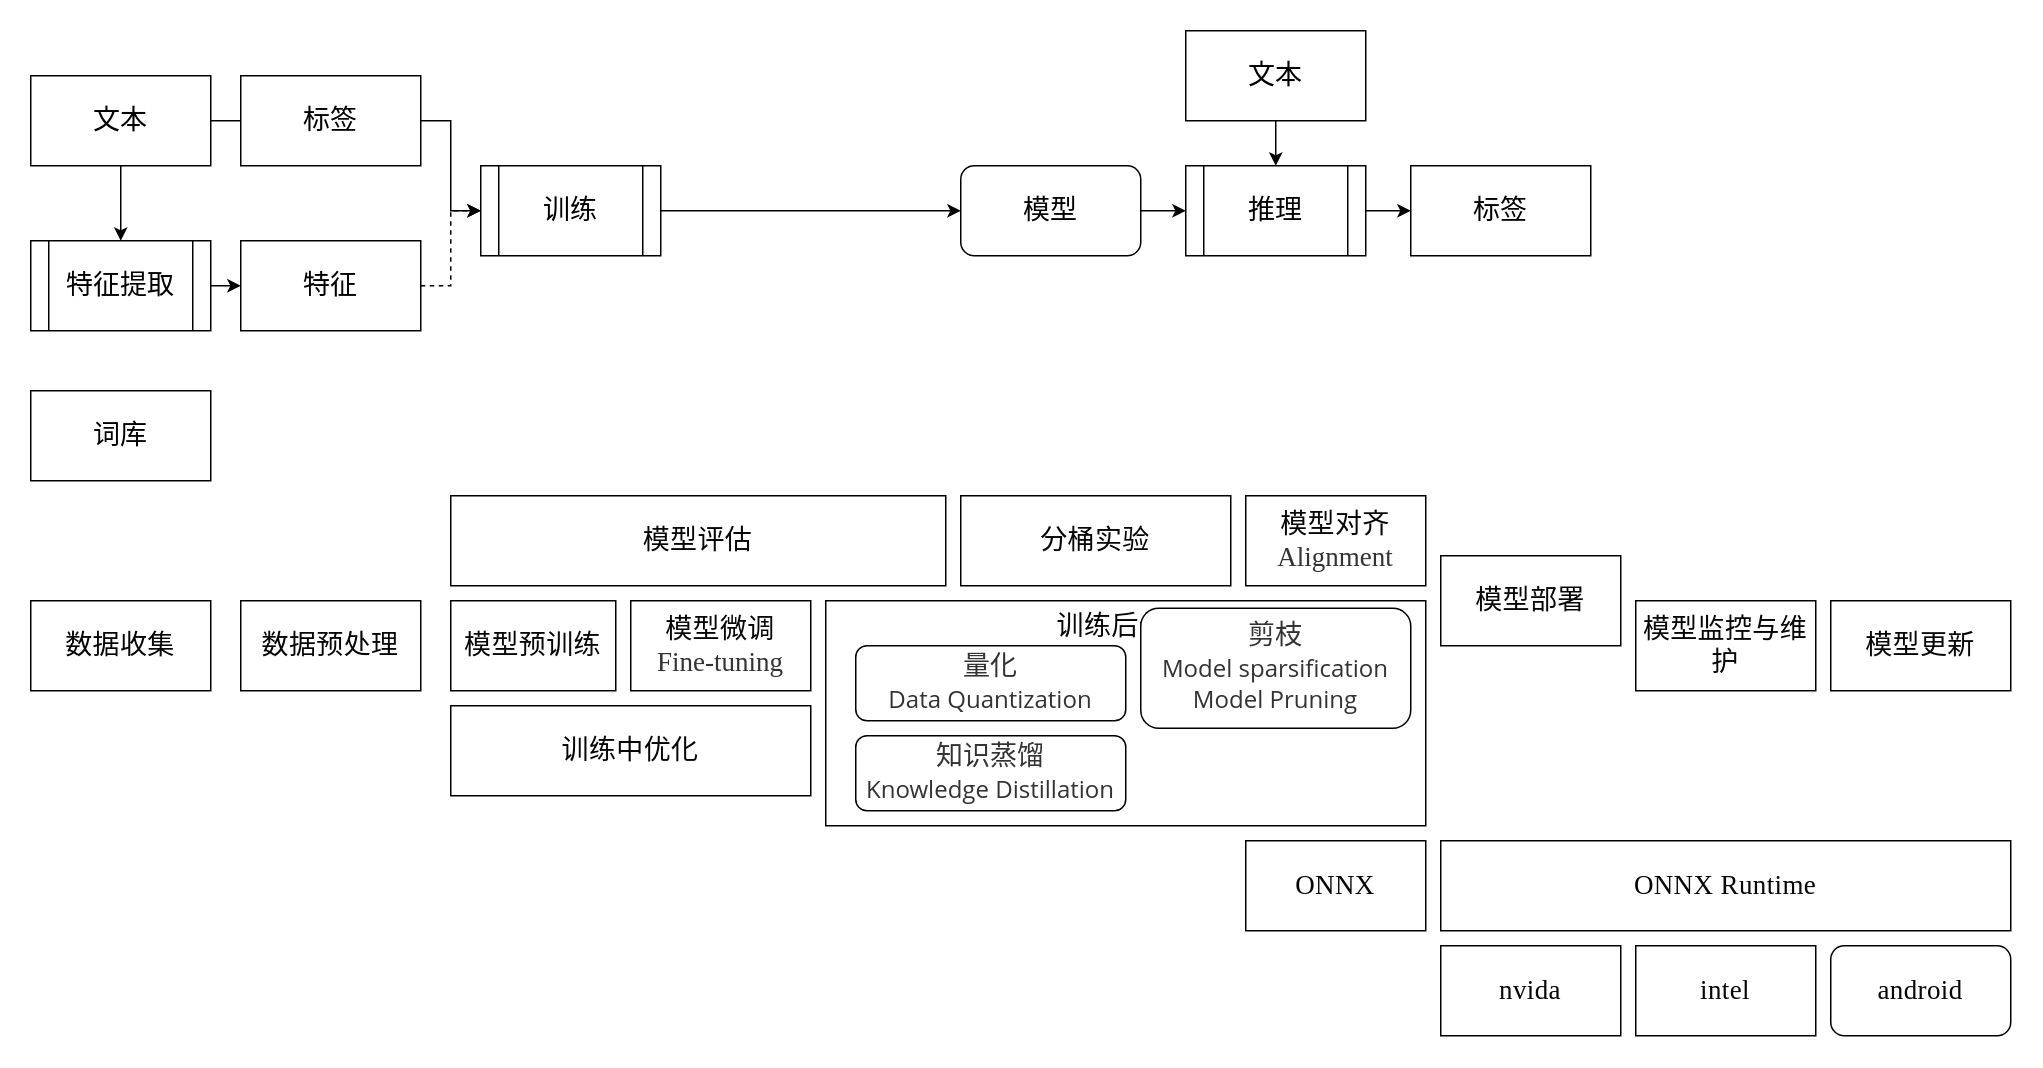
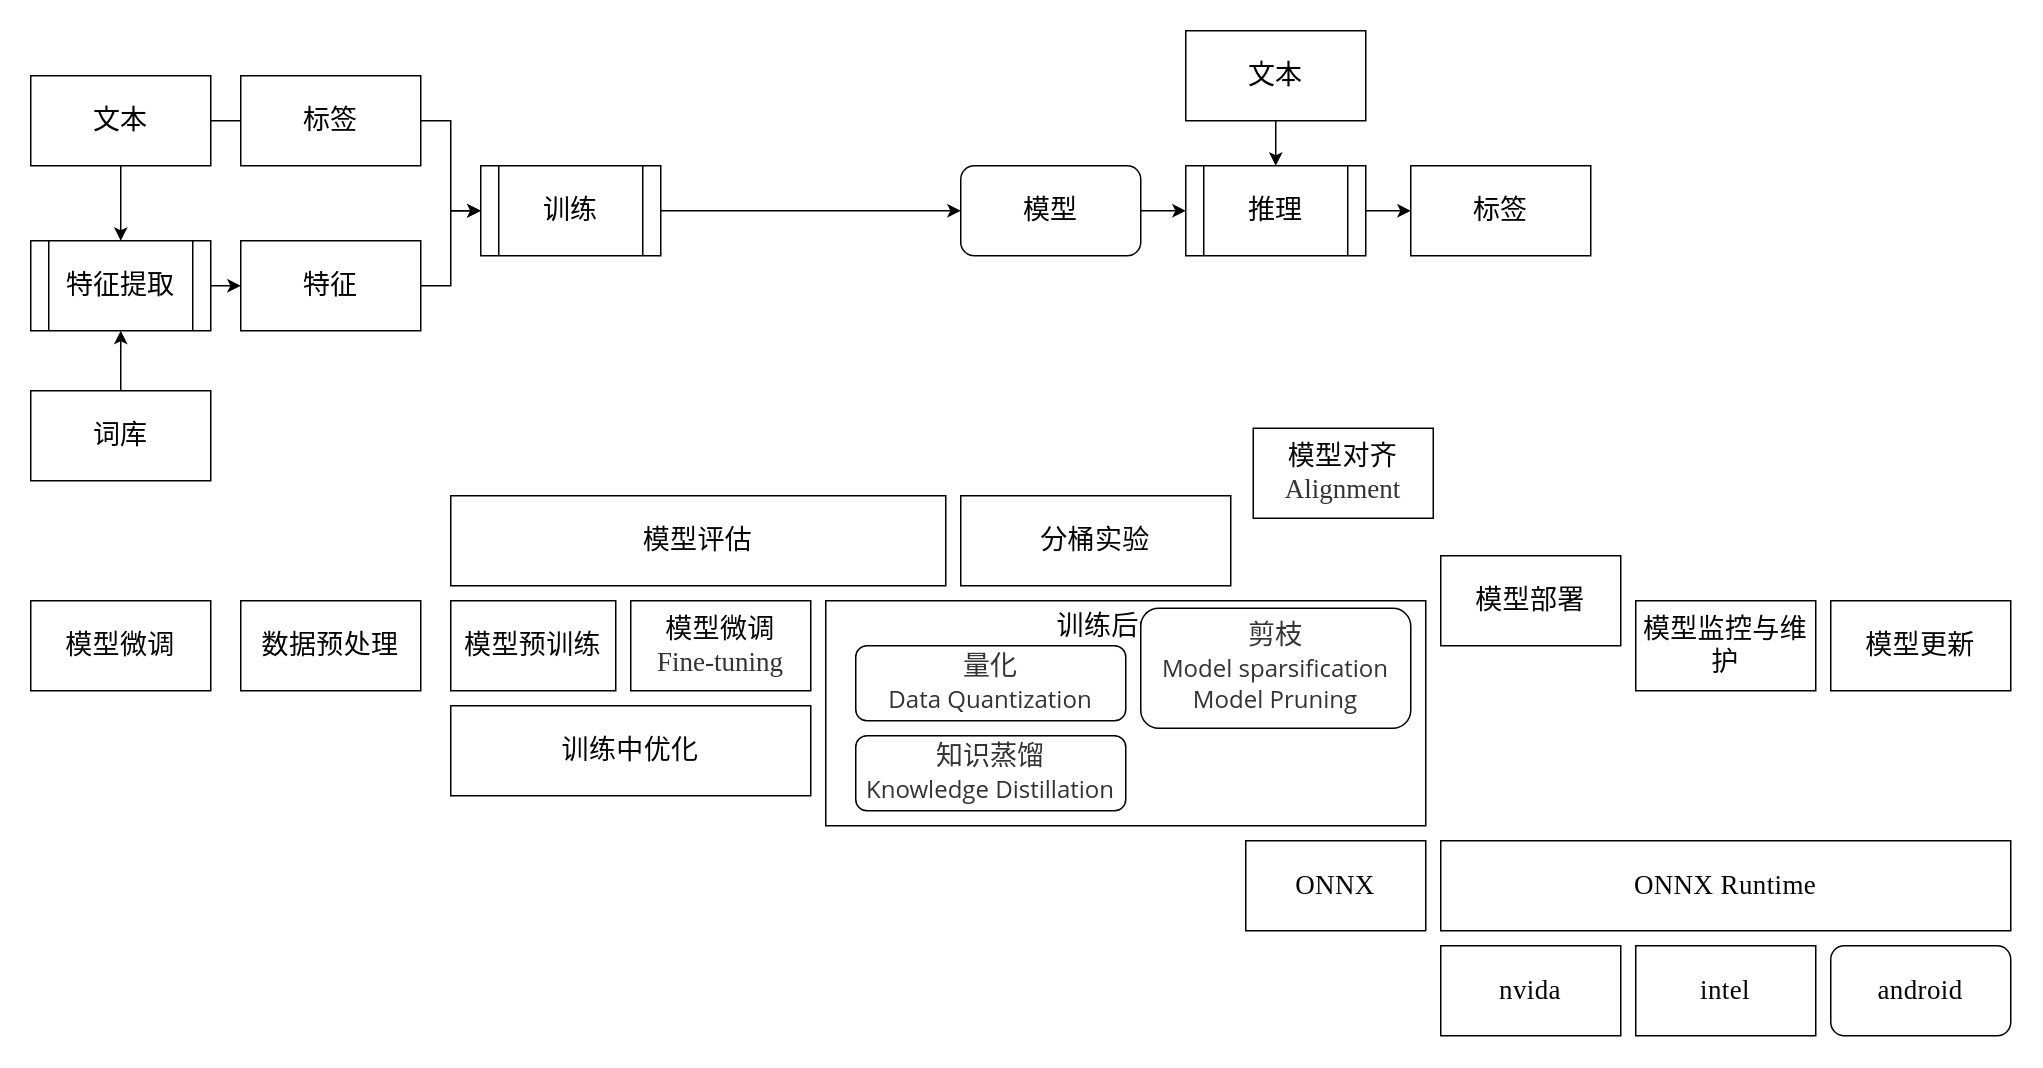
(451, 265) -> (451, 265)
none -> (121, 366)
(1336, 541) -> (1343, 473)
(121, 646) -> (121, 646)
